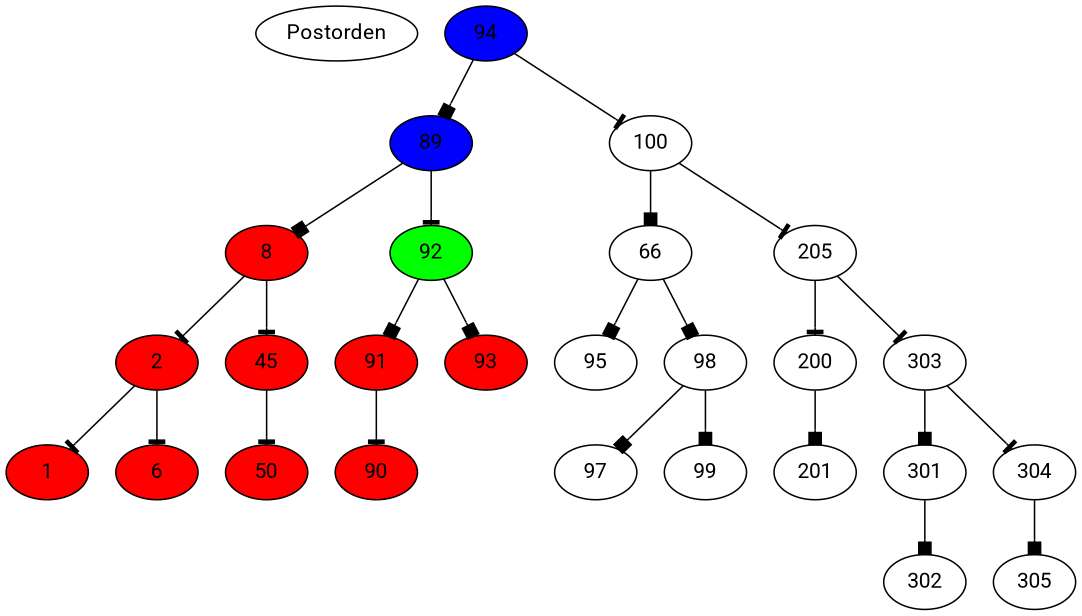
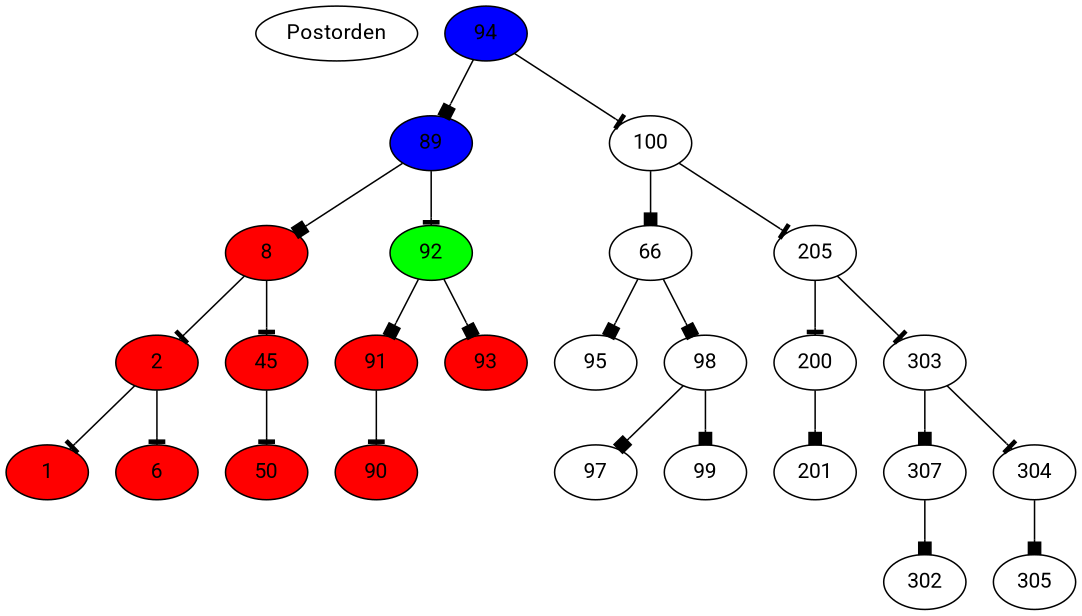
(925, 472) -> (925, 472)
